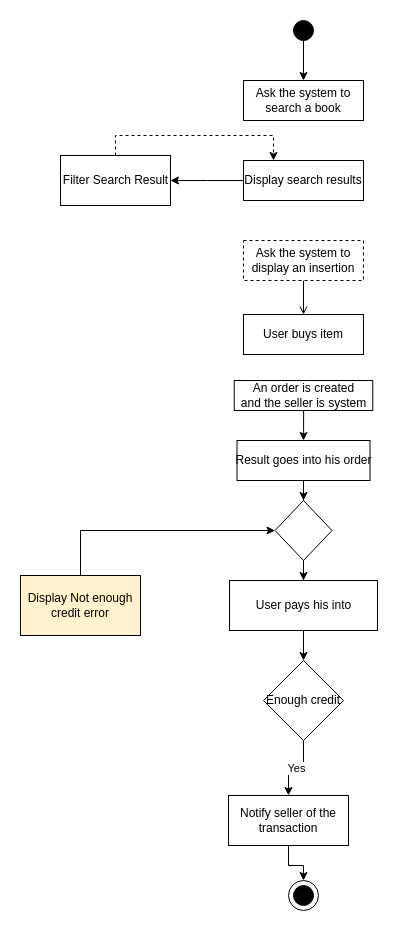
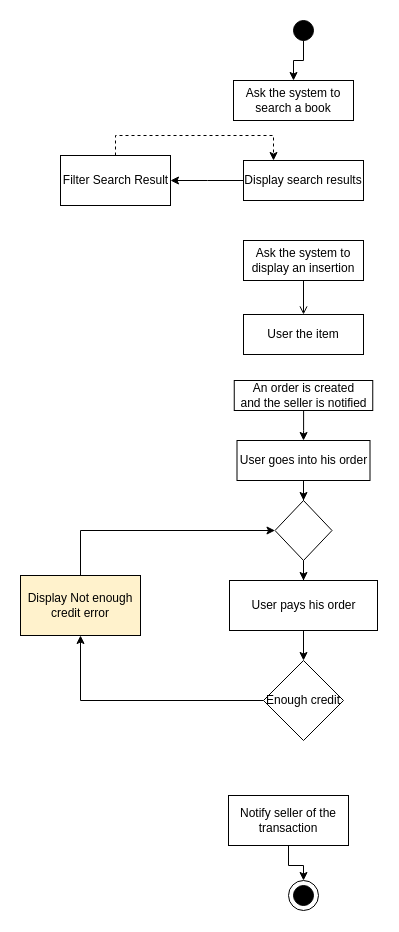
(304, 101) -> (294, 101)
(304, 261) -> (304, 261)
(304, 335) -> (304, 335)
(304, 396) -> (304, 396)
(304, 461) -> (304, 461)
(304, 606) -> (304, 606)
none -> (144, 701)
(300, 768) -> none
